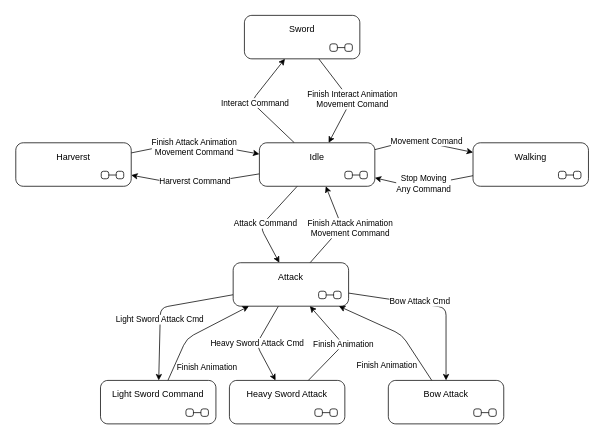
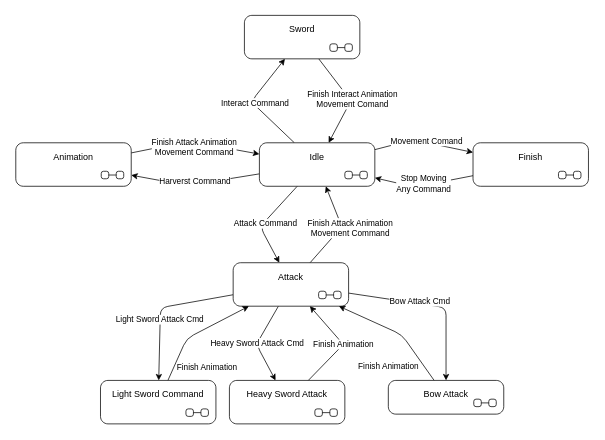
(73, 157) -> (73, 157)
(530, 157) -> (530, 157)
(446, 402) -> (446, 398)
